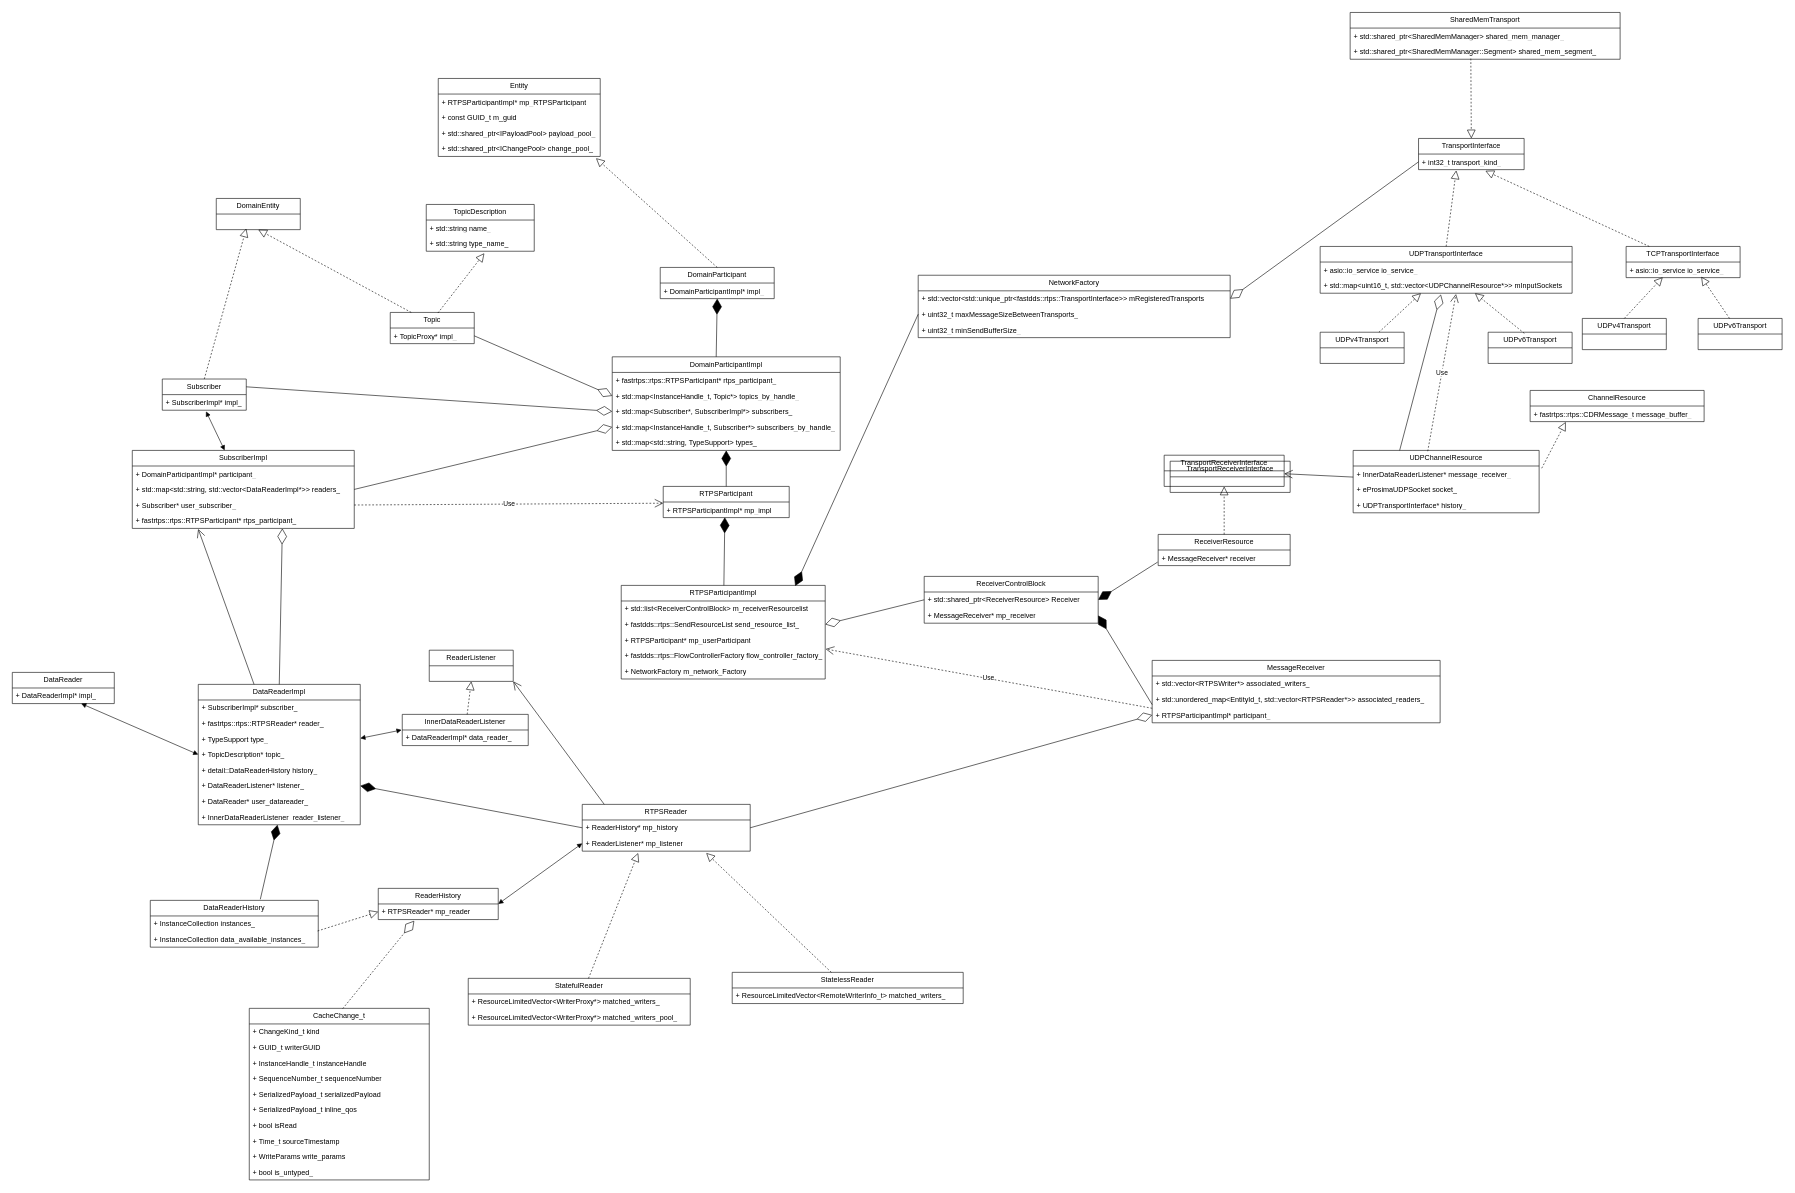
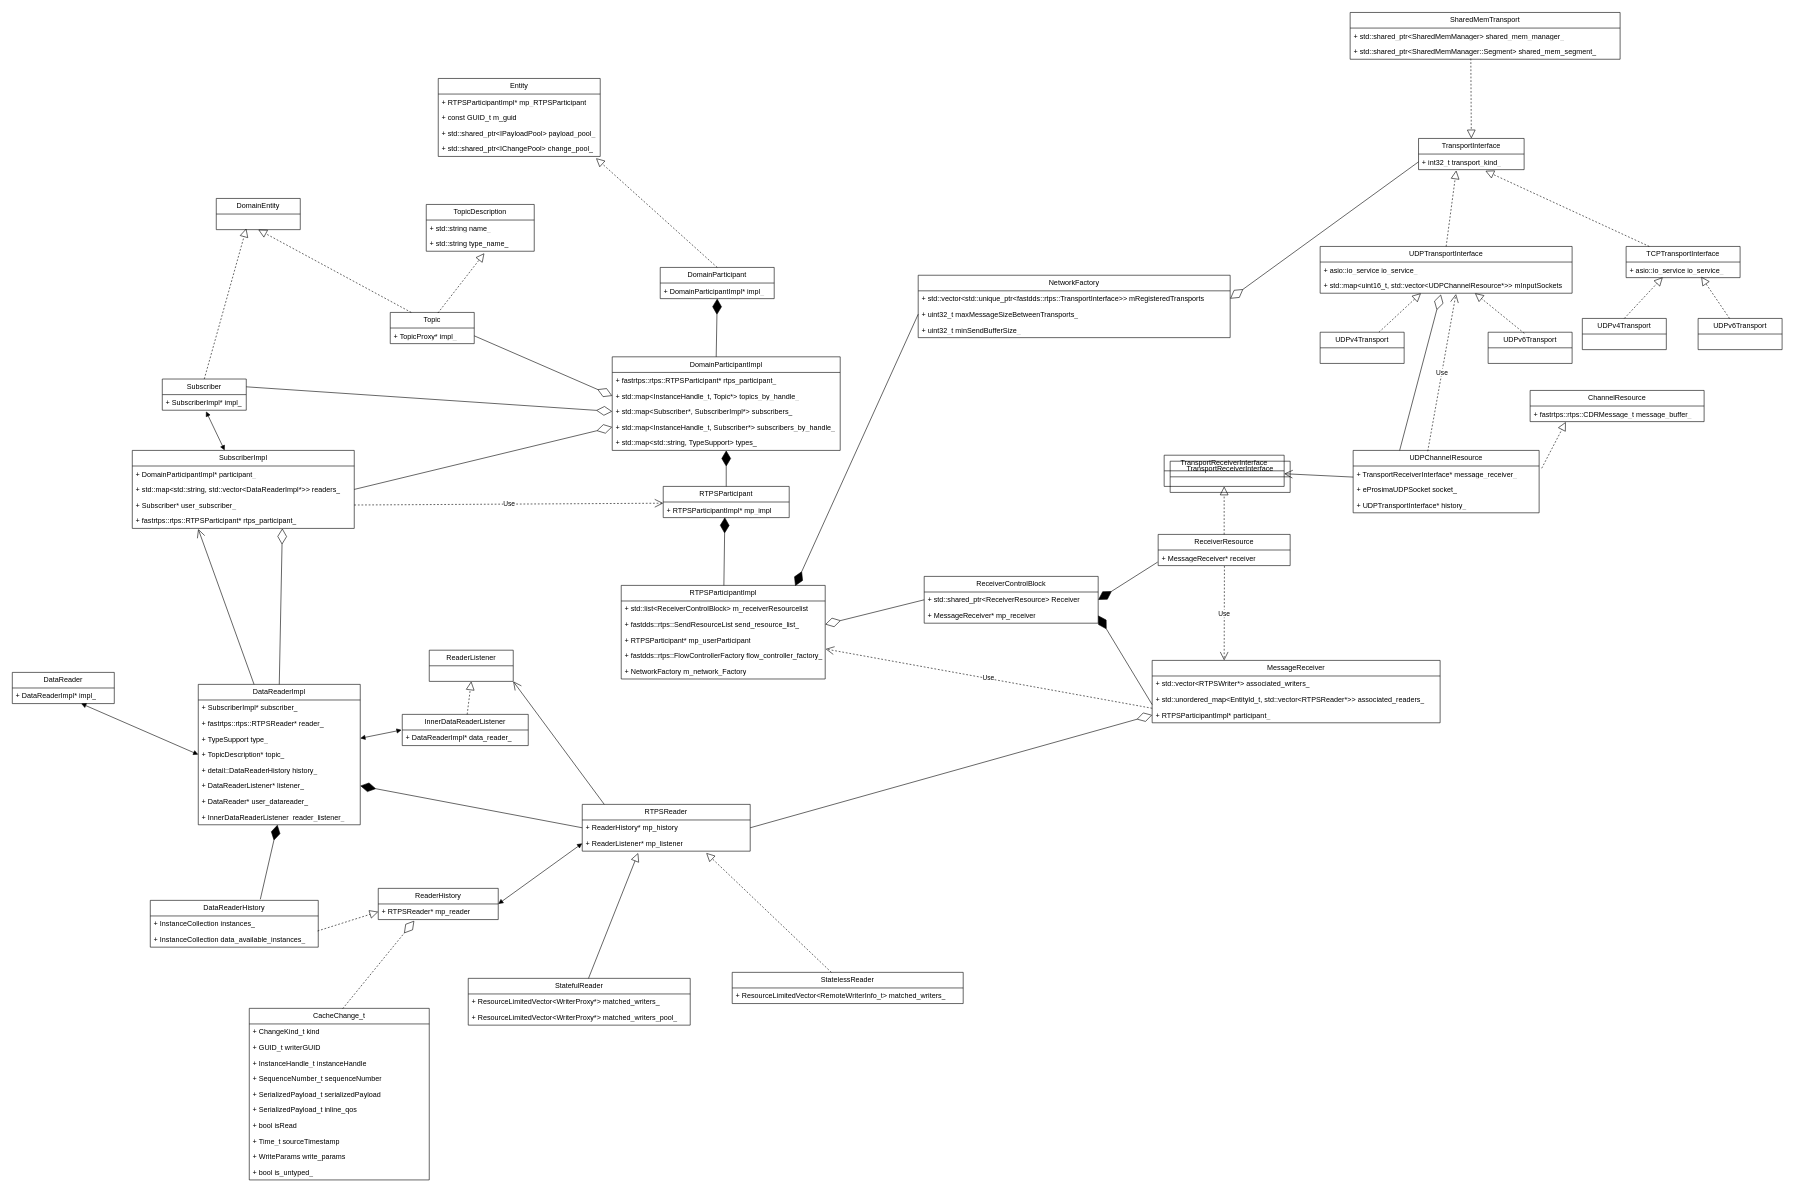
(1442, 474) -> (1447, 479)
none -> (1224, 612)
(612, 919) -> (612, 919)
